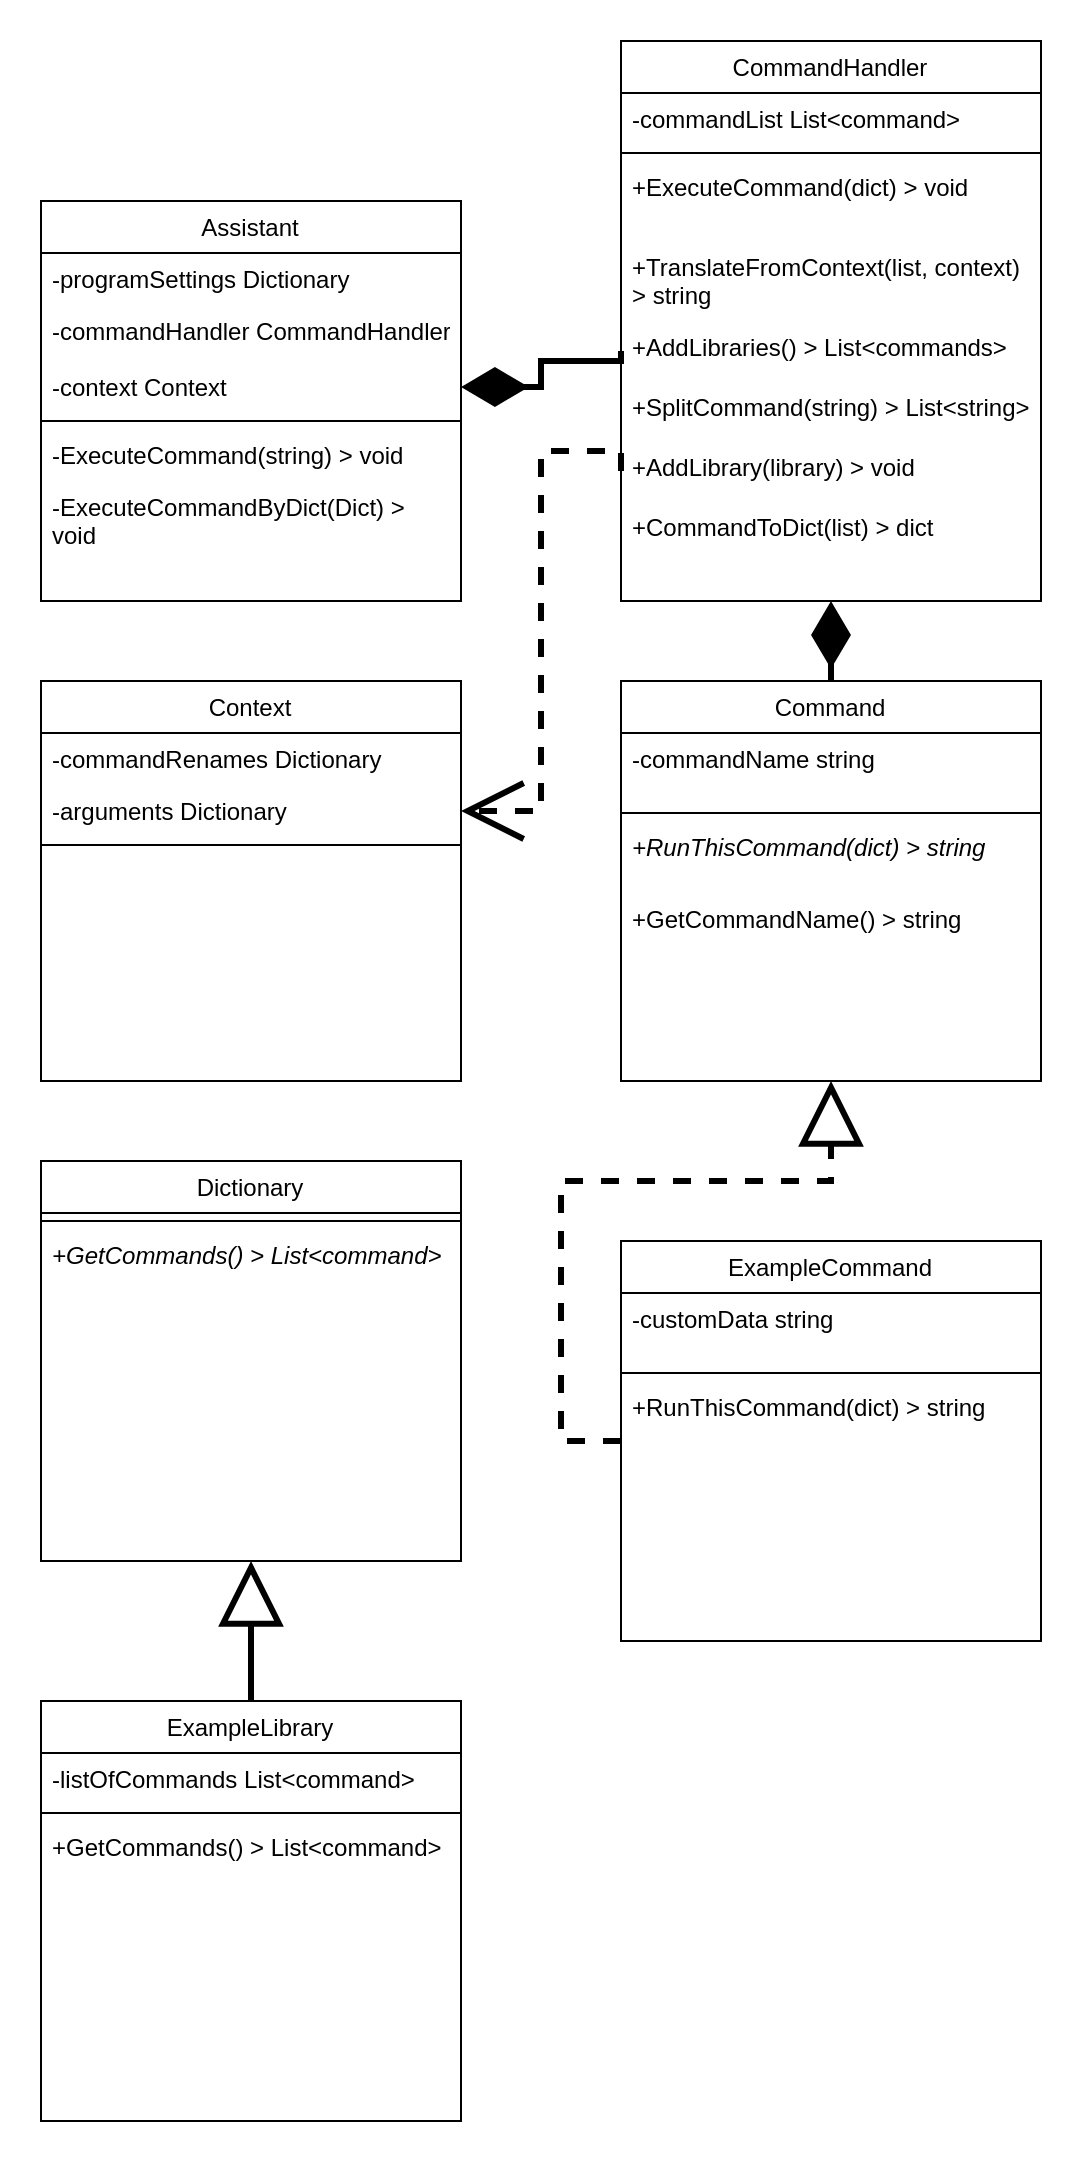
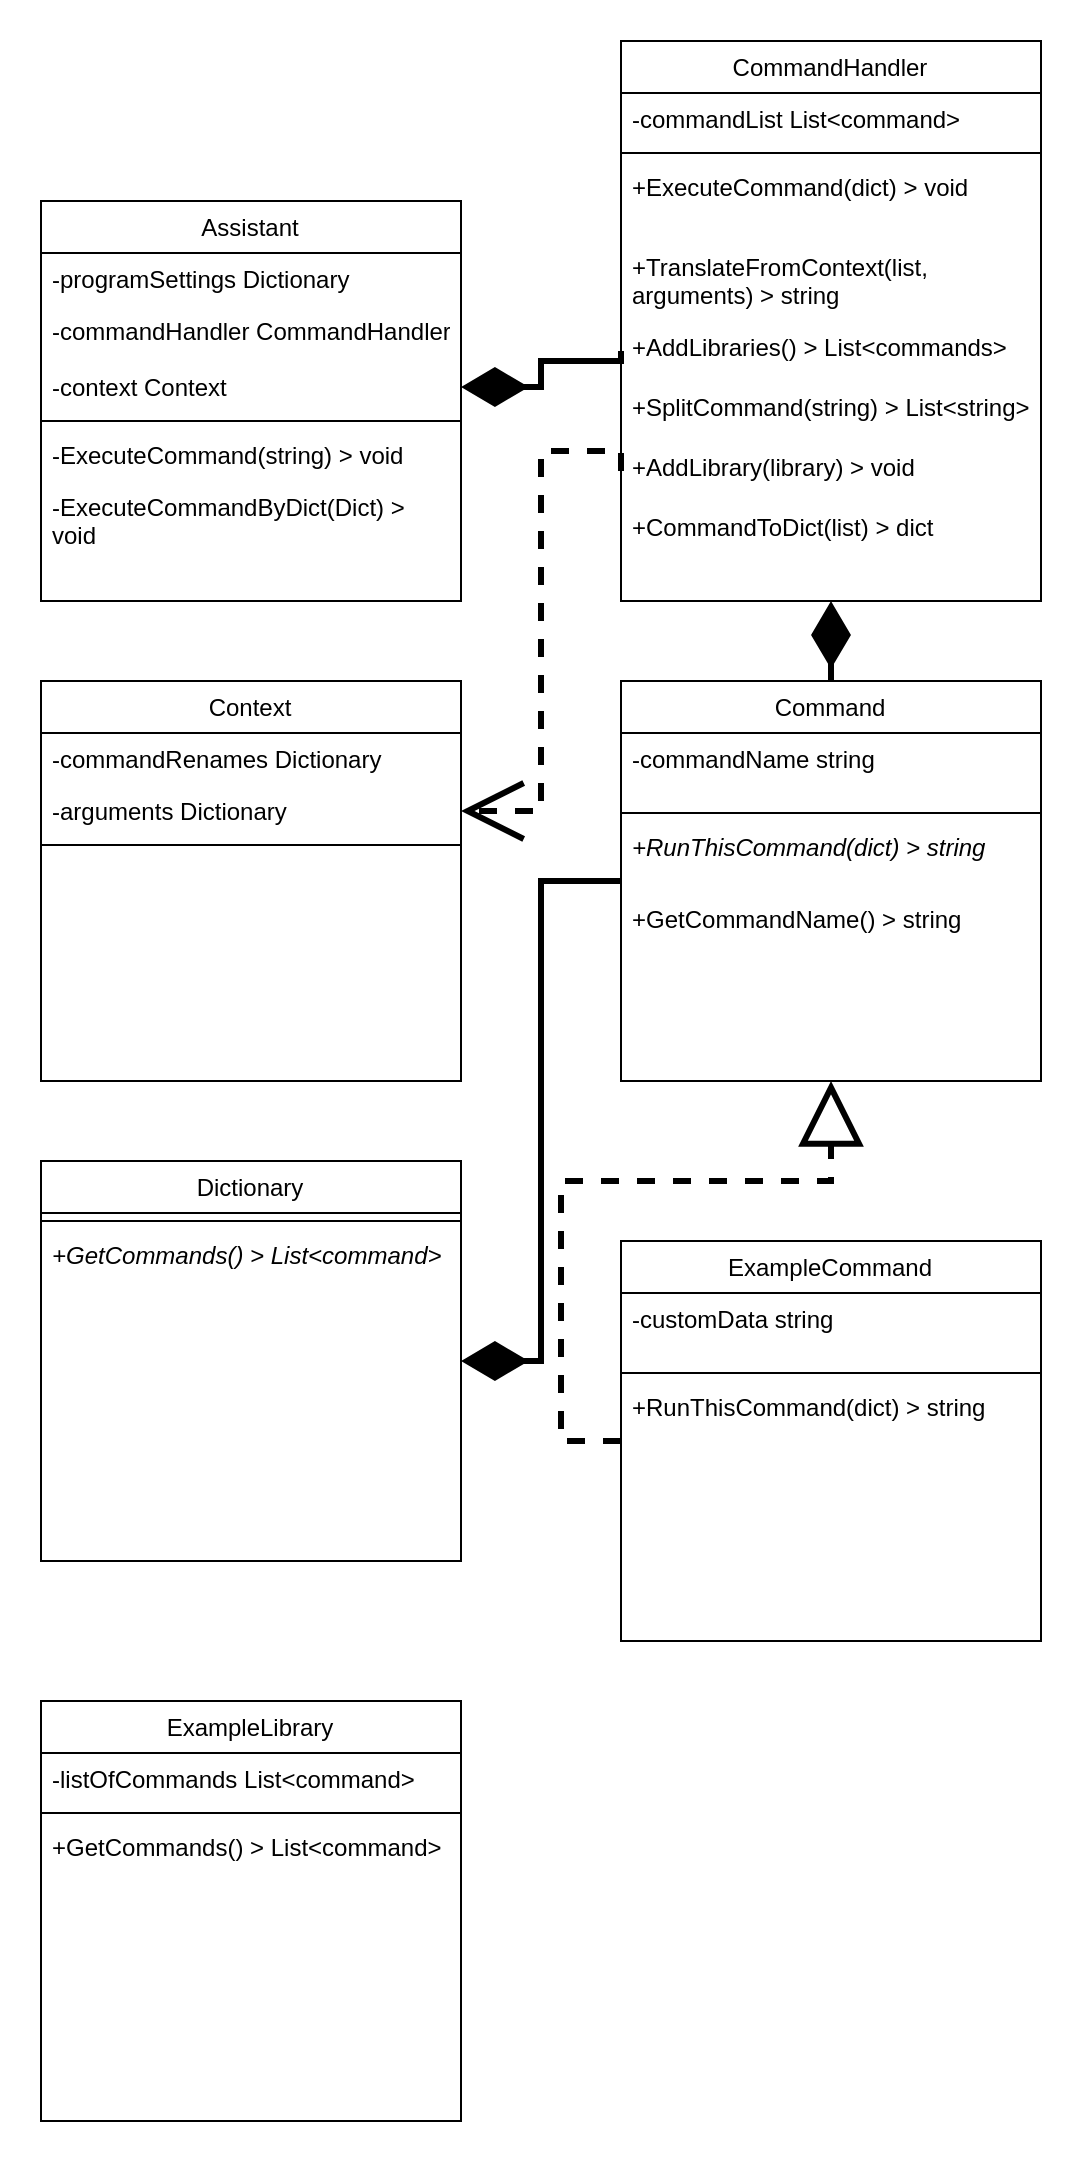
(833, 284) -> (833, 284)
none -> (541, 1091)
(251, 1663) -> none
